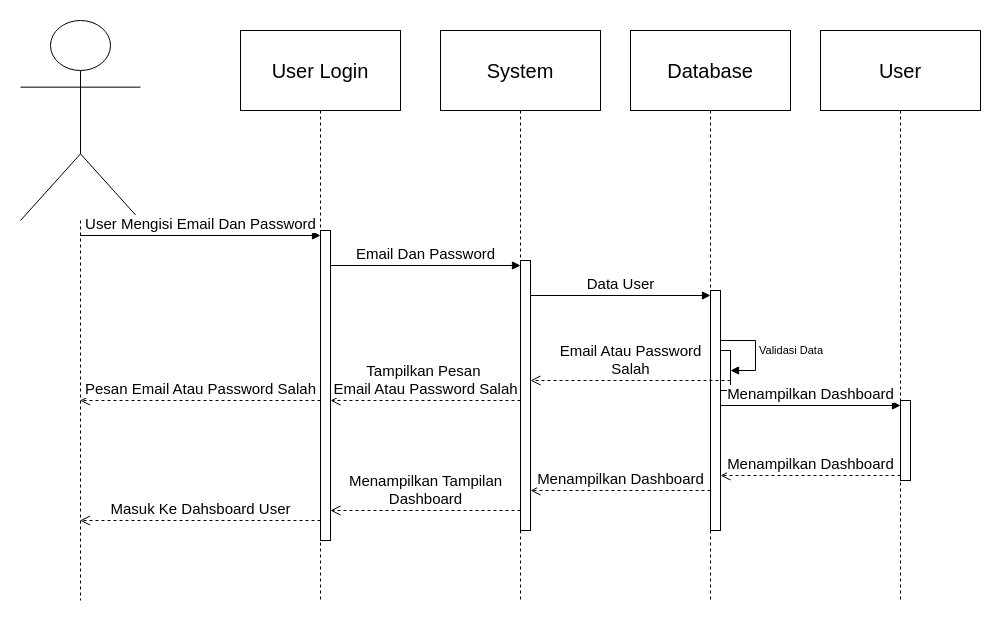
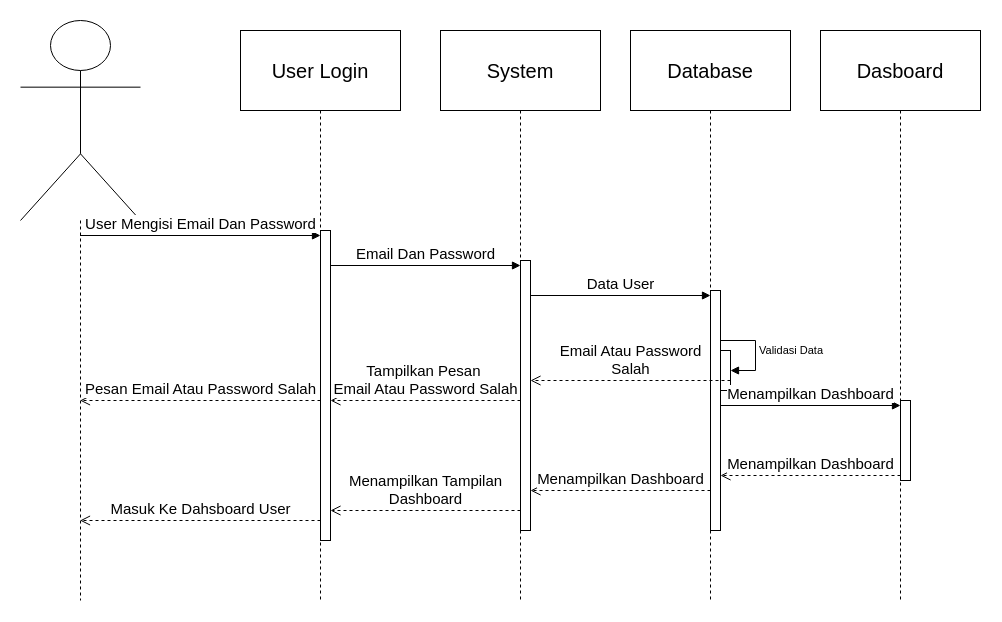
(901, 71) -> (901, 71)
